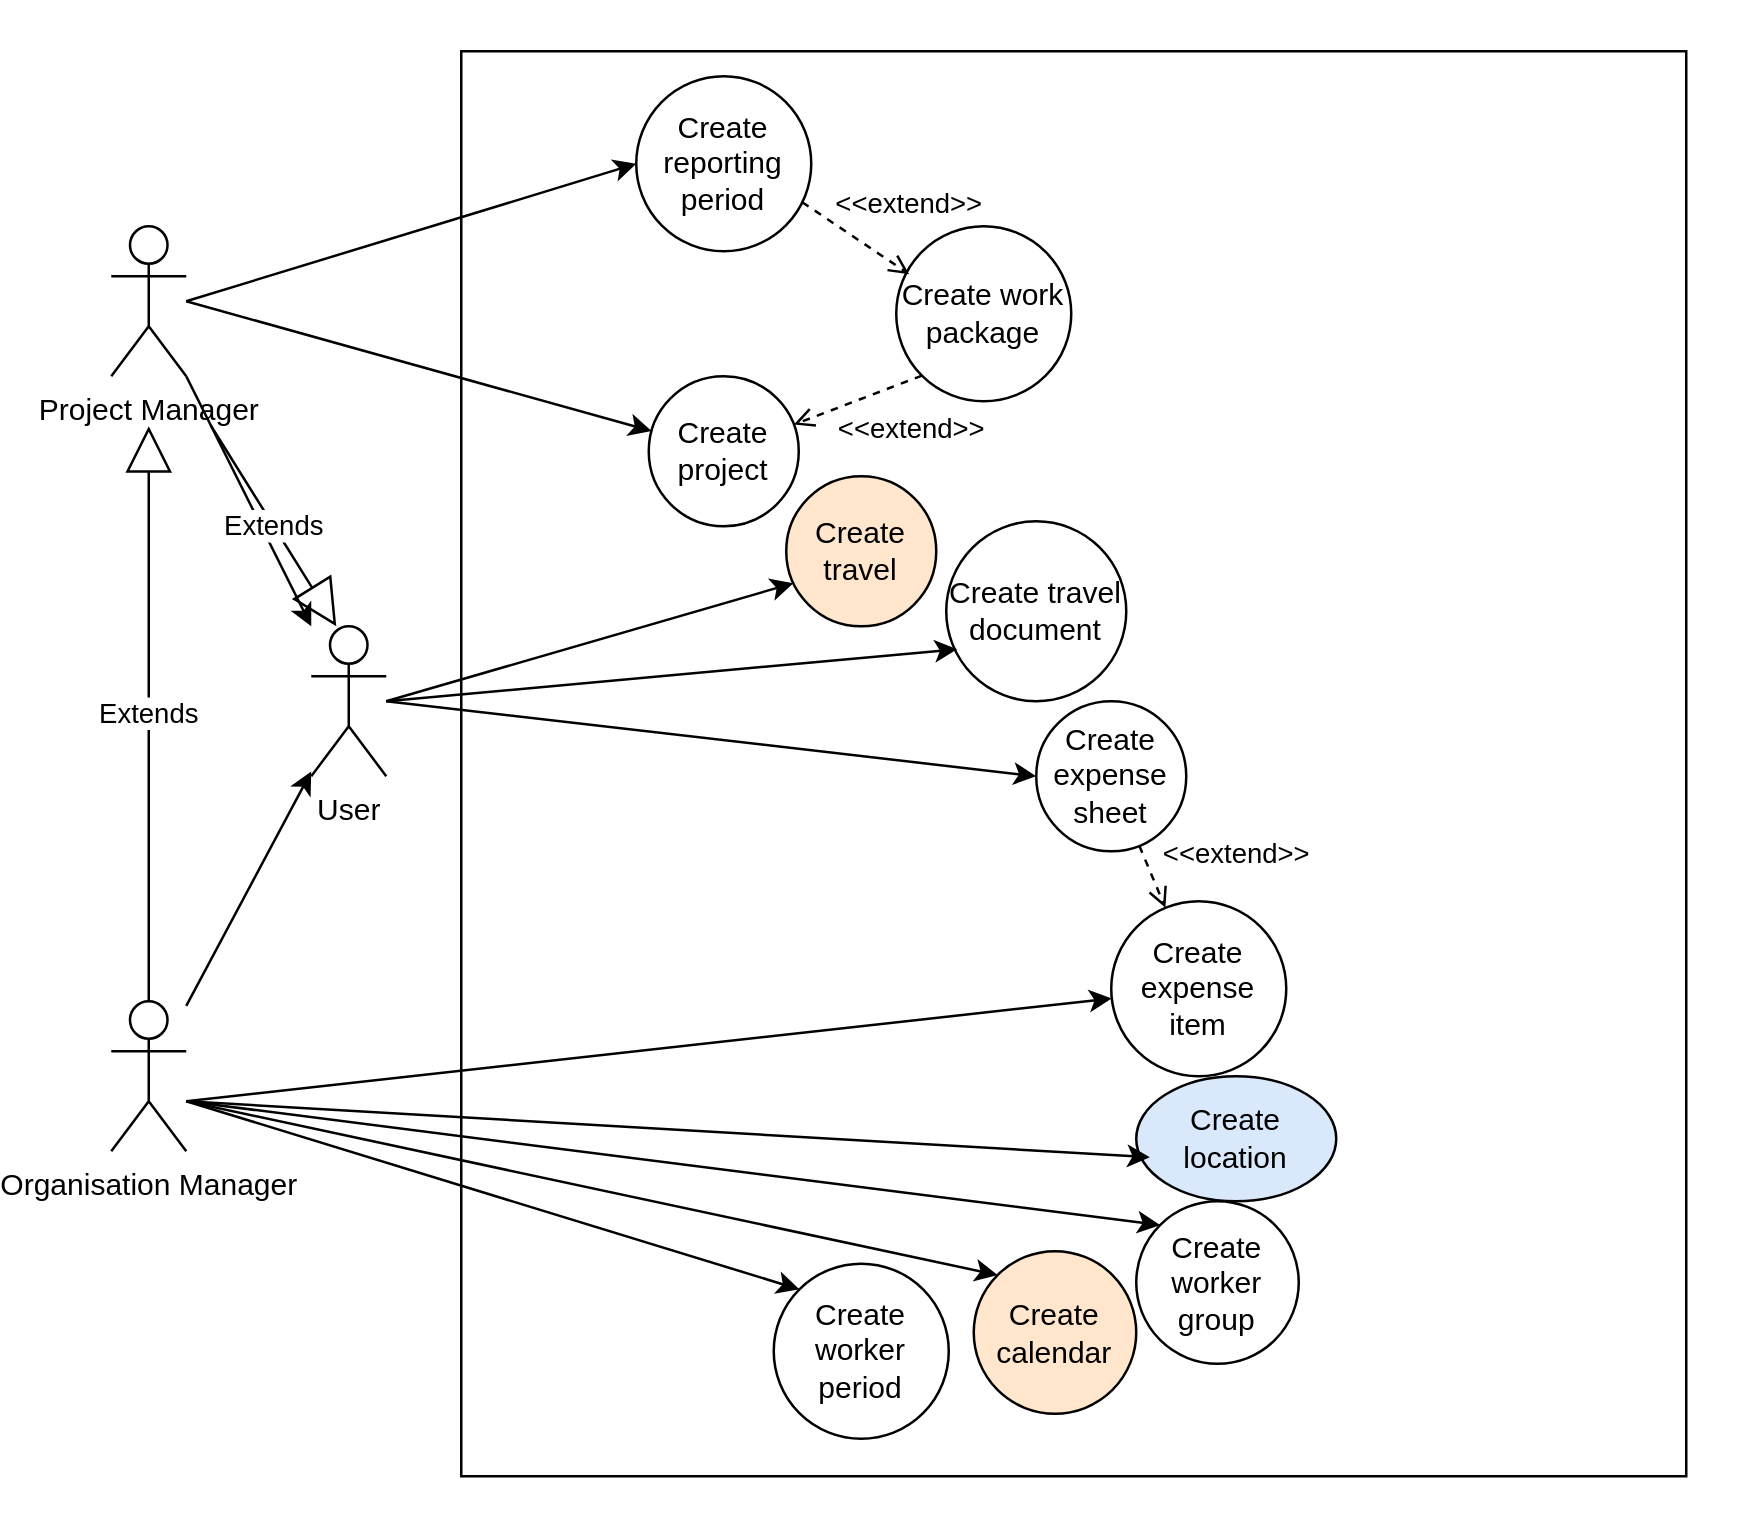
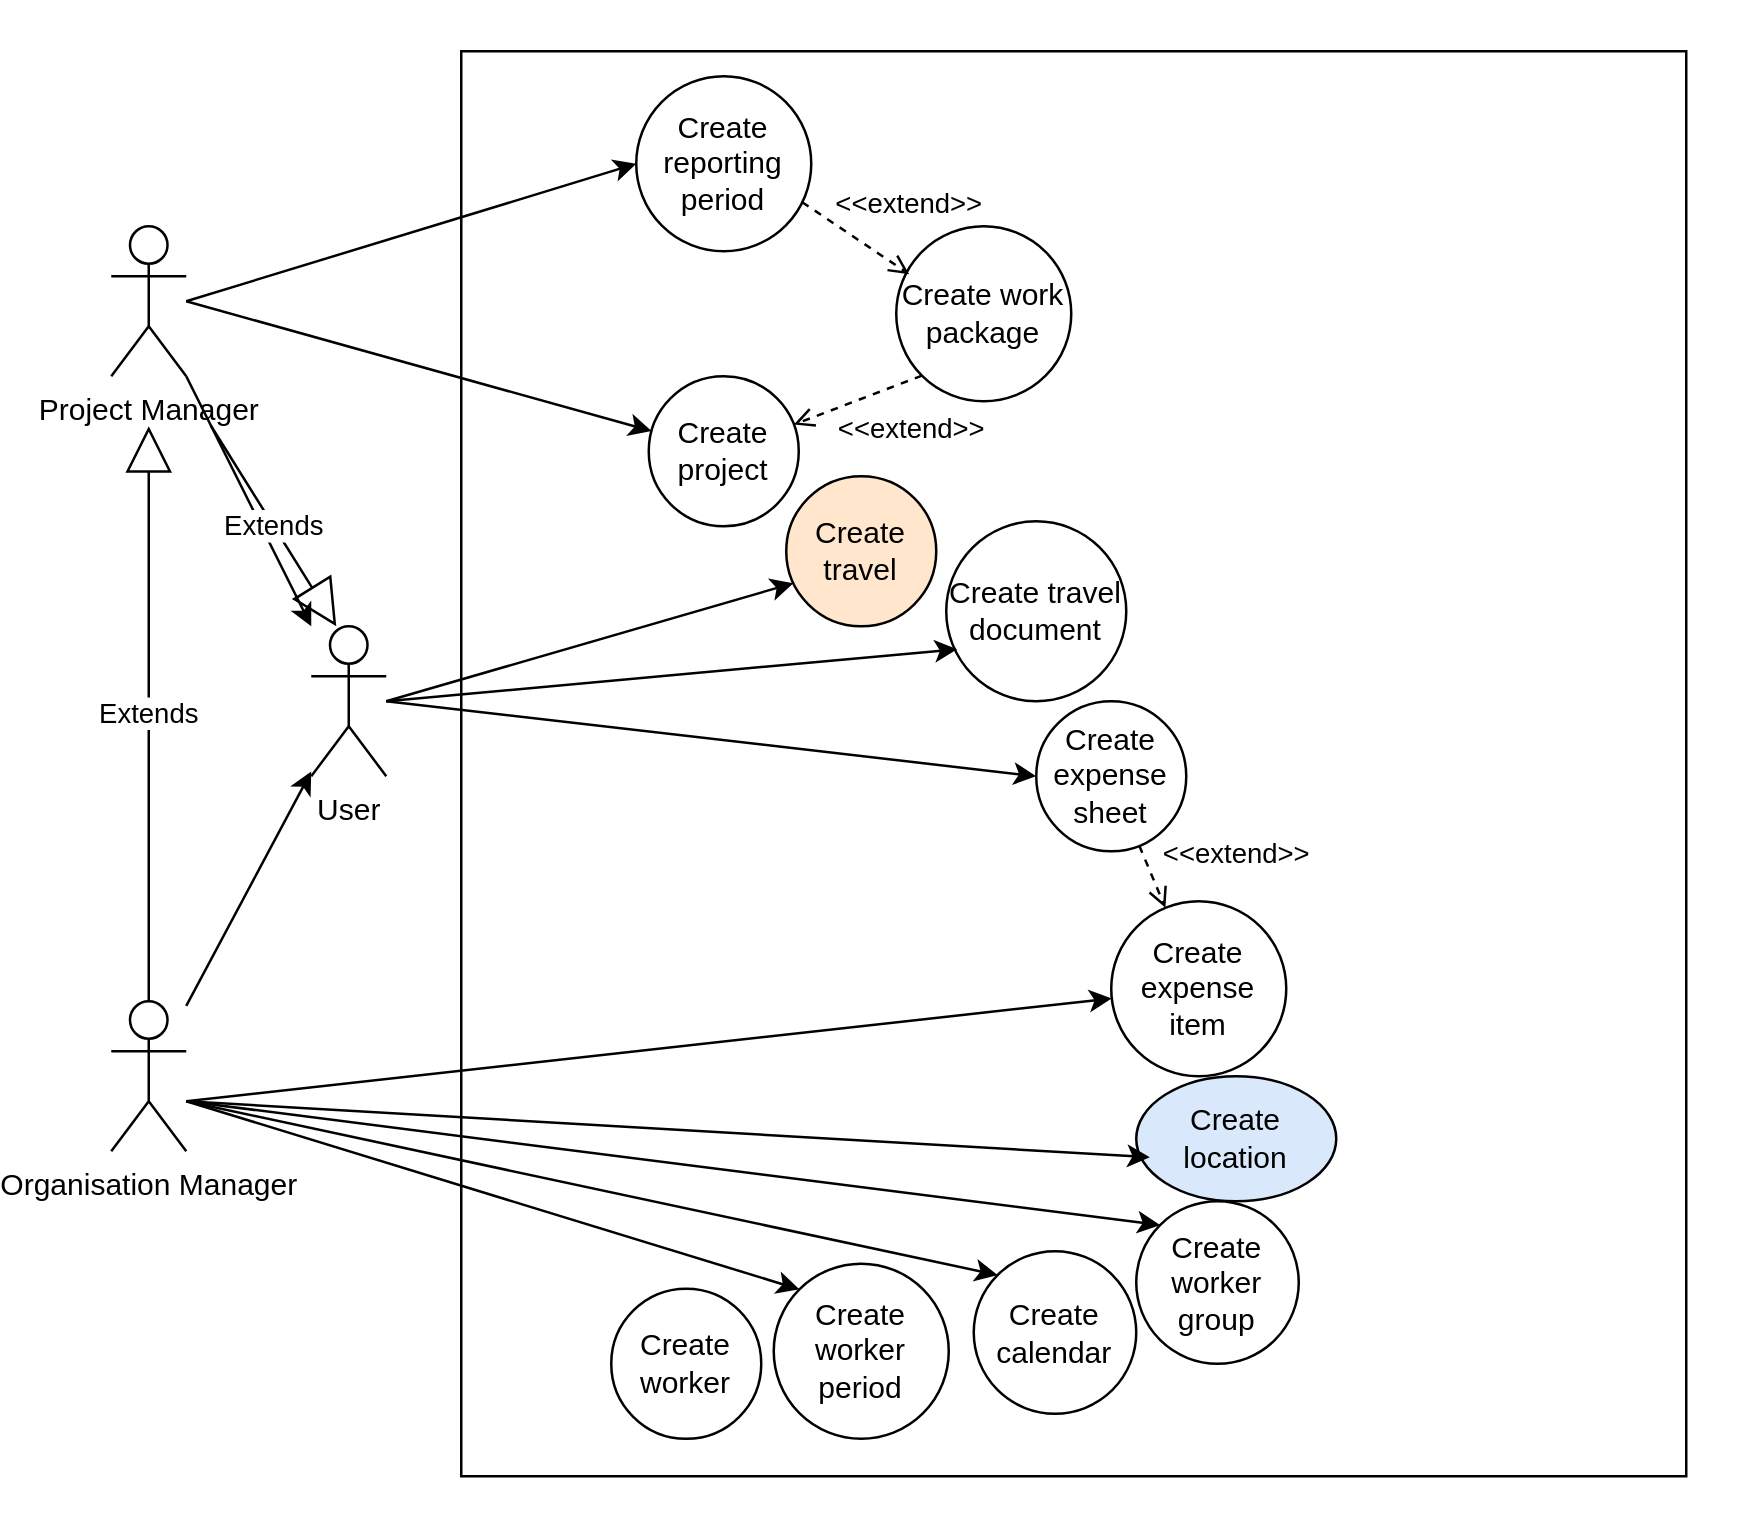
(1055, 1333) -> (1055, 1333)
none -> (686, 1364)
